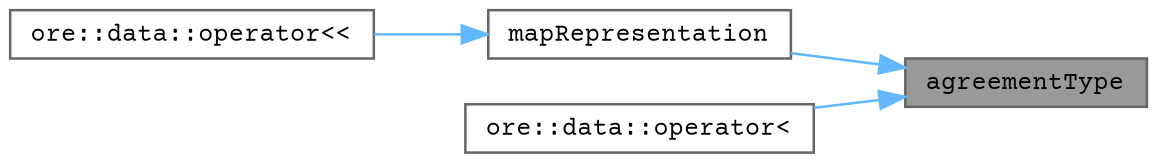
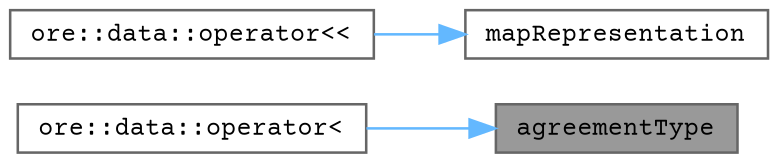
(835, 59) -> none
